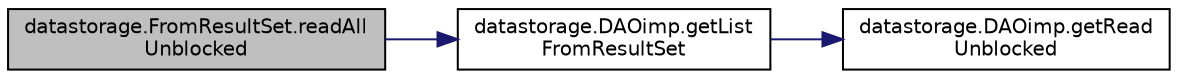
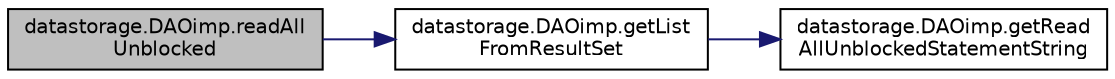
(197, 39) -> (165, 39)
(1006, 39) -> (944, 39)
